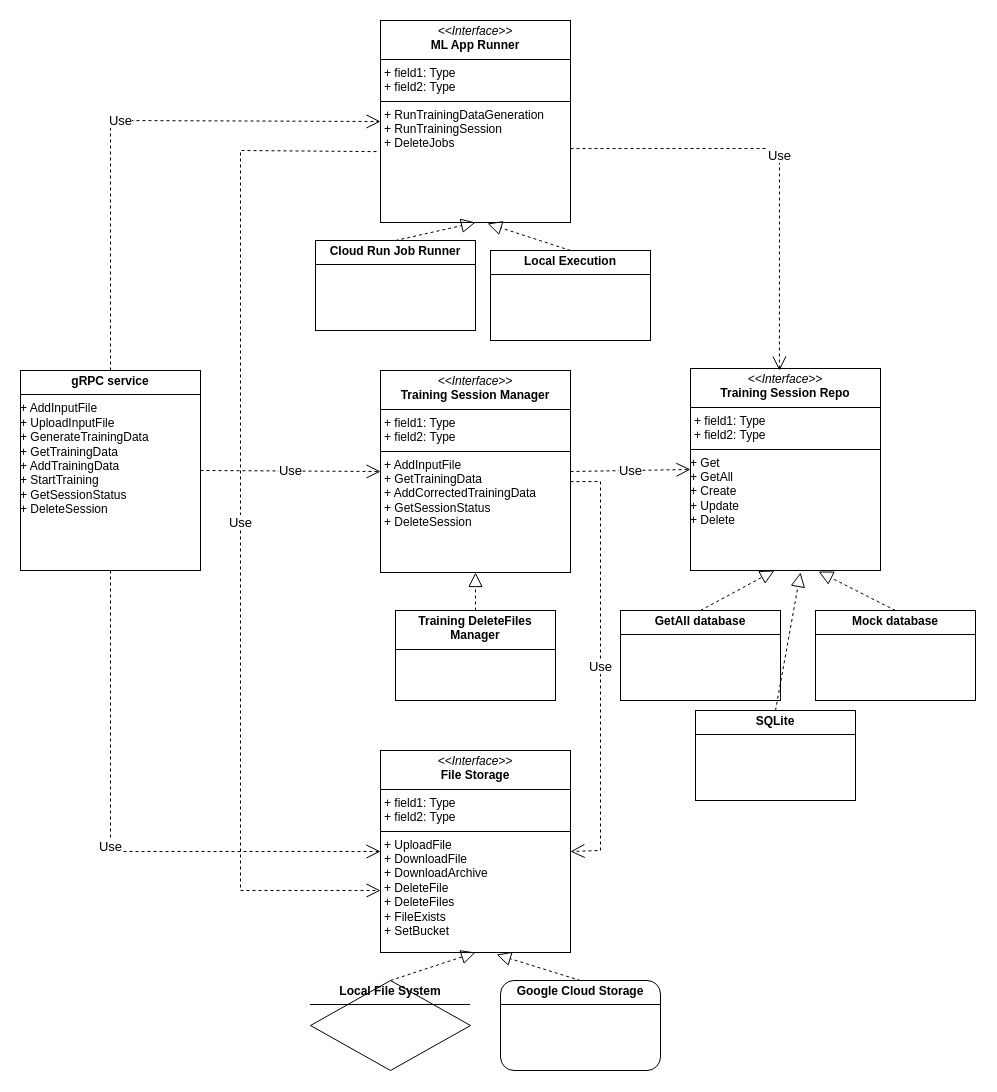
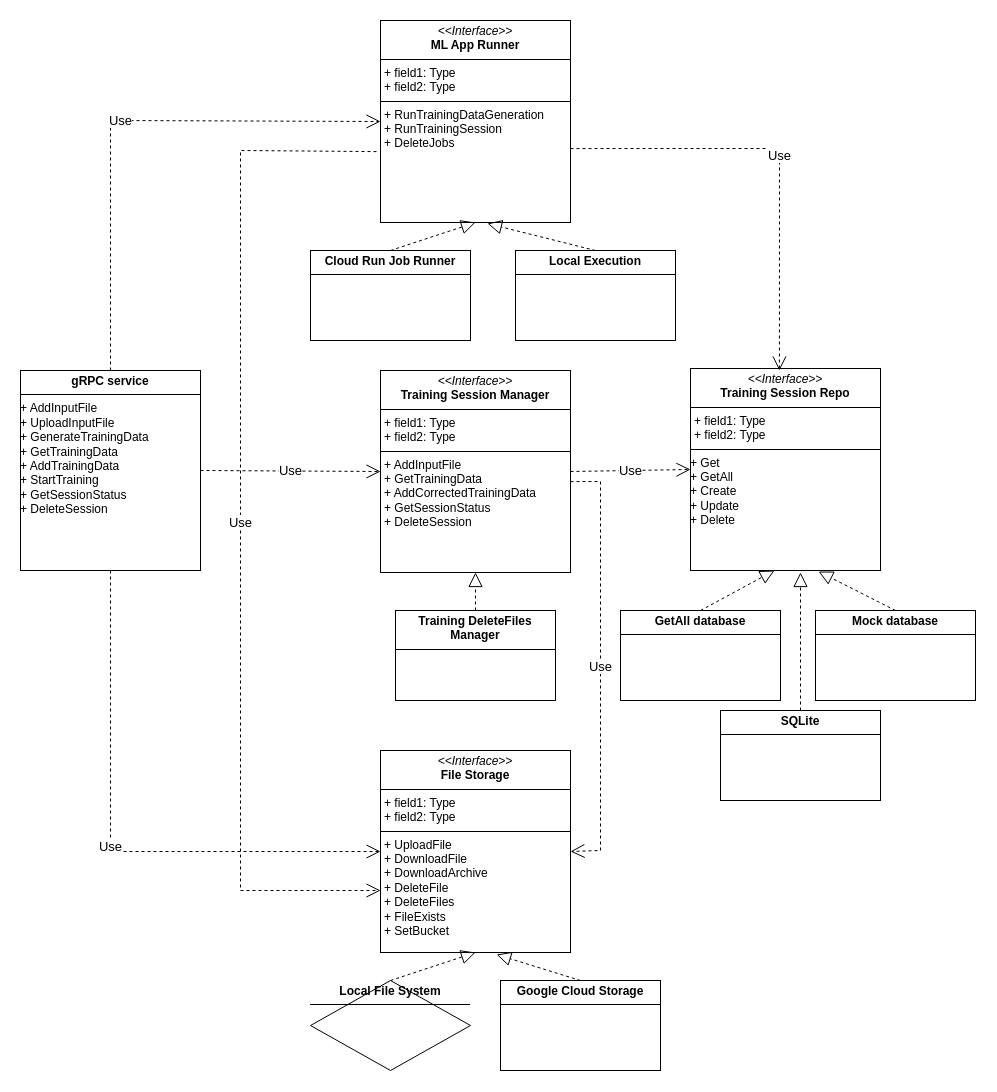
(396, 286) -> (391, 296)
(571, 296) -> (596, 296)
(776, 756) -> (801, 756)
(581, 1026) -> (581, 1026)
